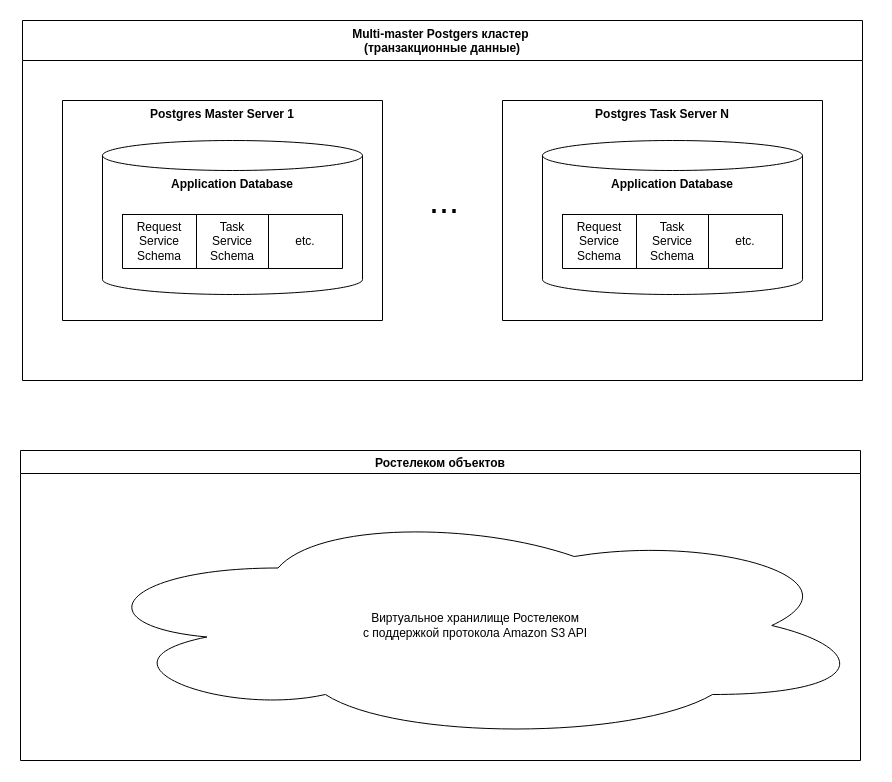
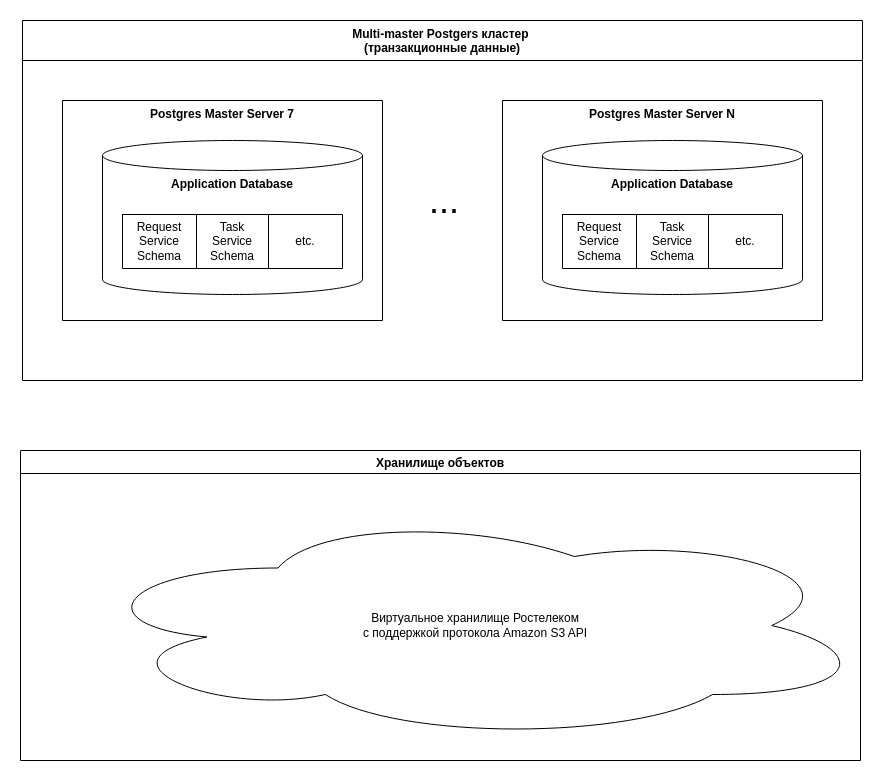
(222, 114) -> (222, 114)
(662, 114) -> (662, 114)
(440, 463) -> (440, 463)
